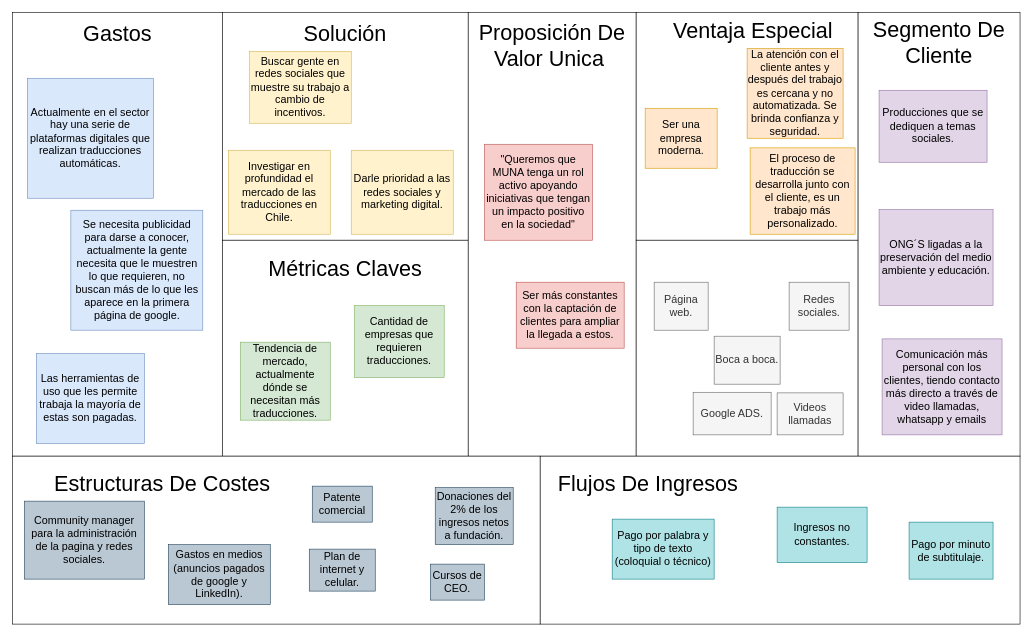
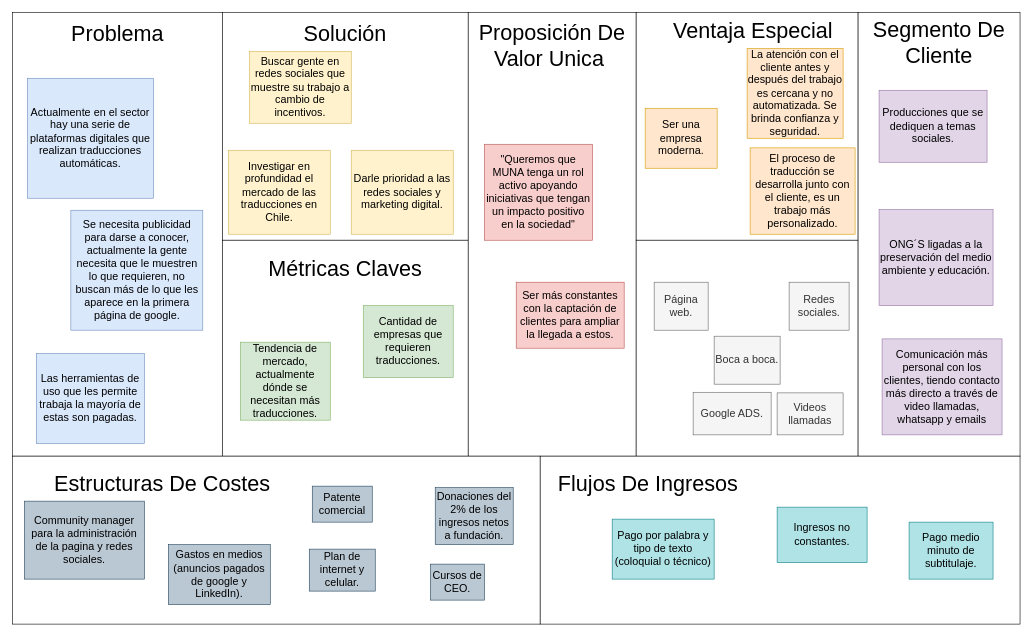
(118, 33) -> (118, 33)
(399, 342) -> (408, 342)
(951, 551) -> (951, 551)
